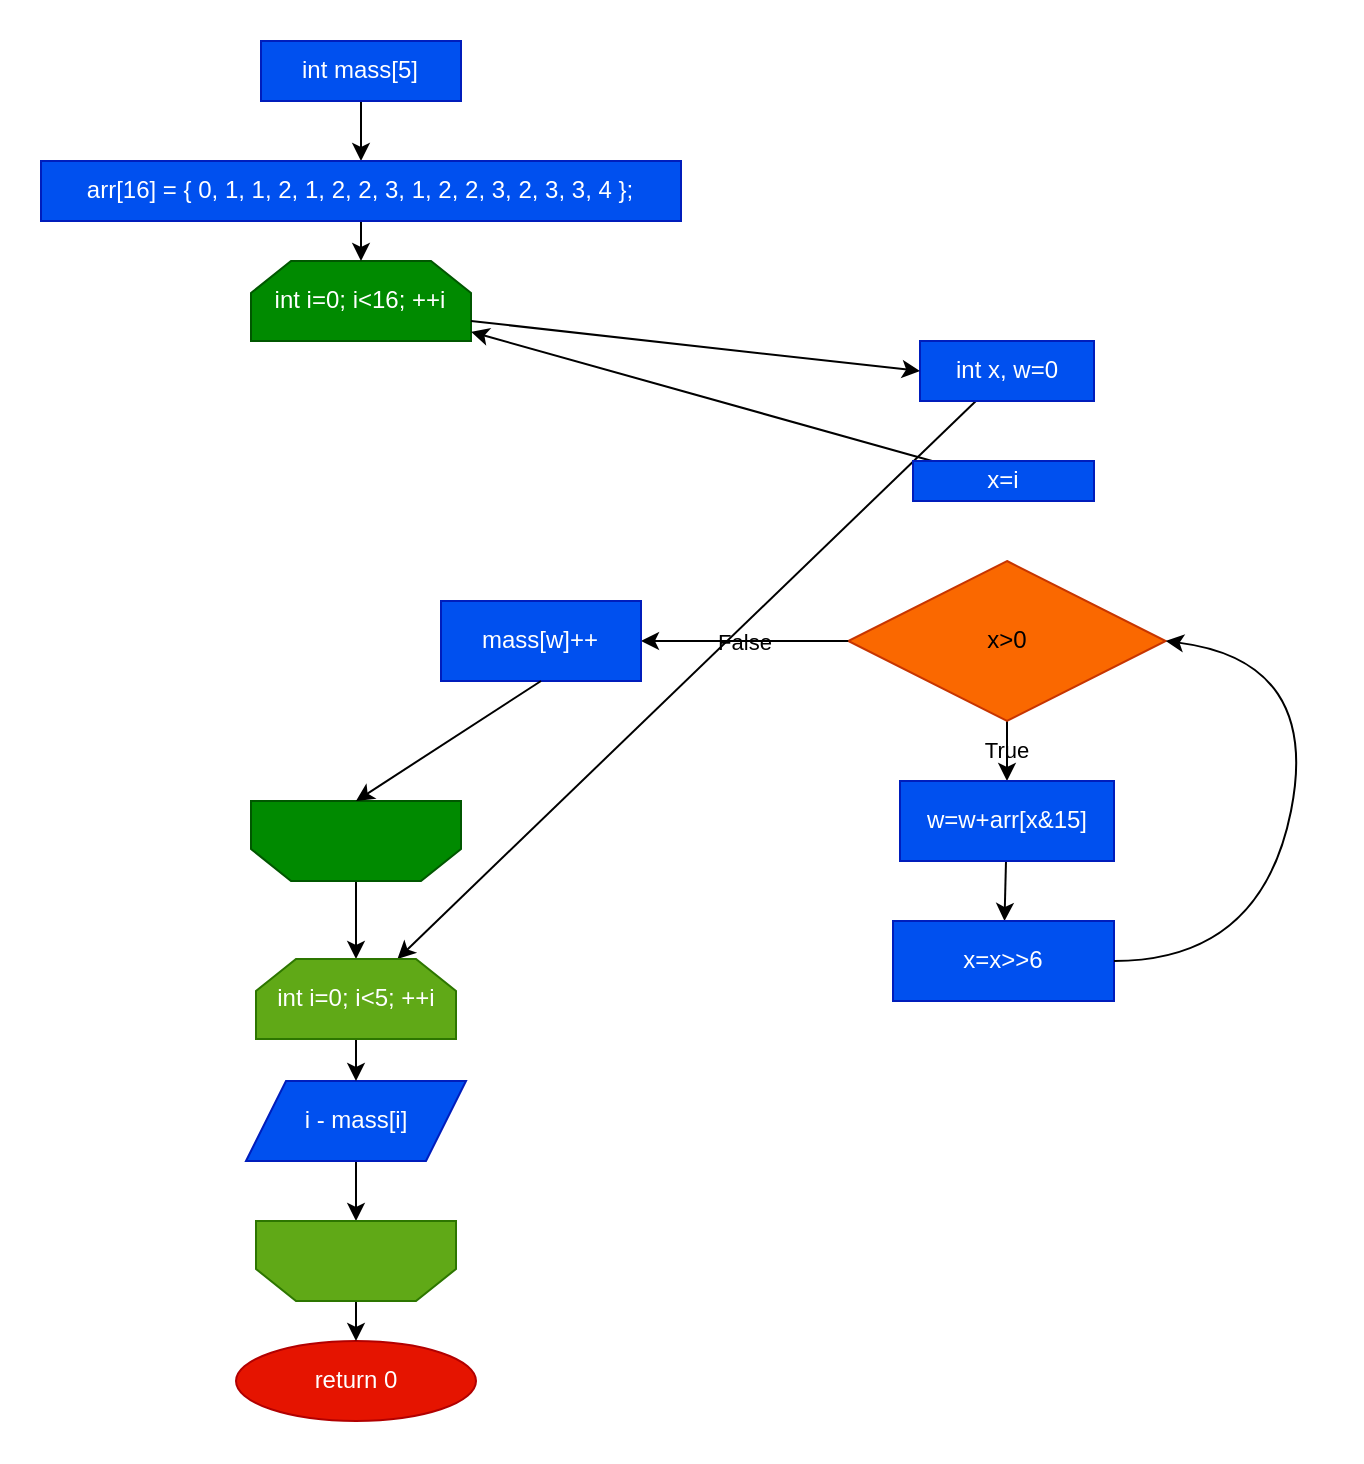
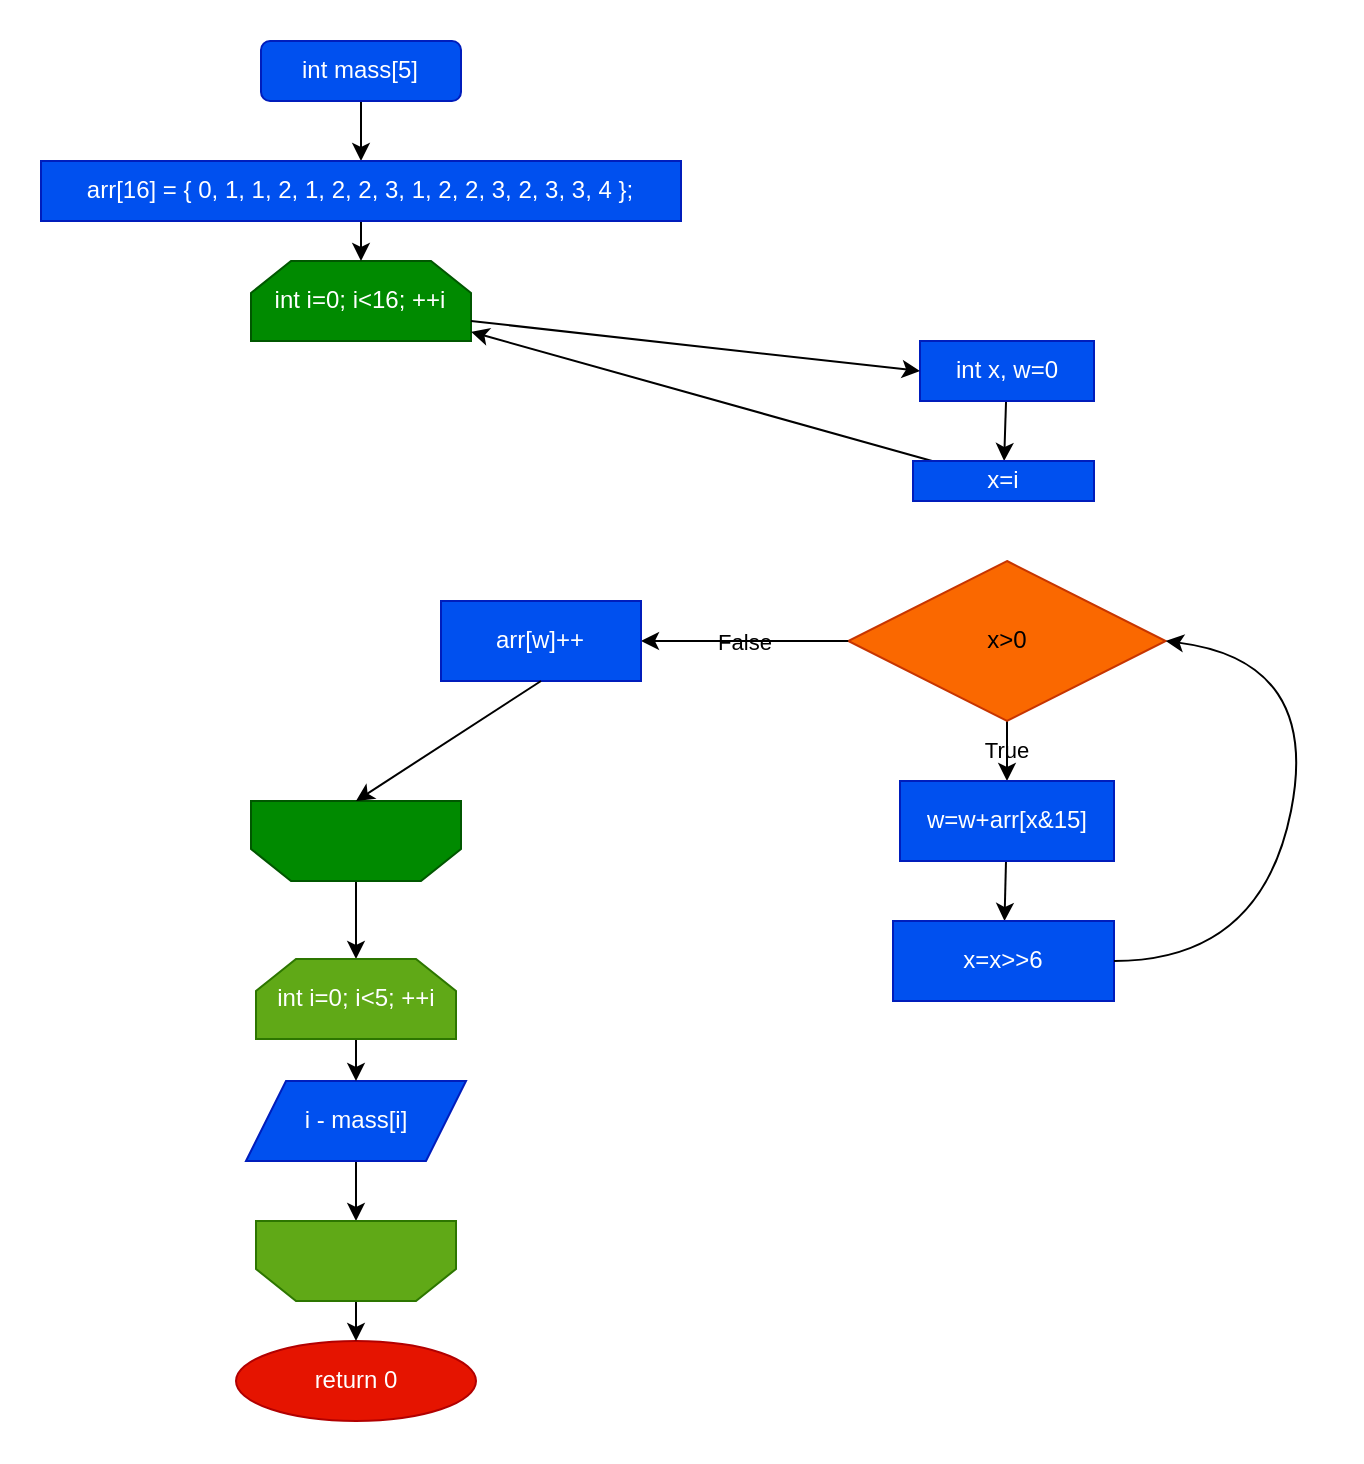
(361, 71) -> (361, 71)
(541, 641) -> (541, 641)
(566, 797) -> (1005, 424)
